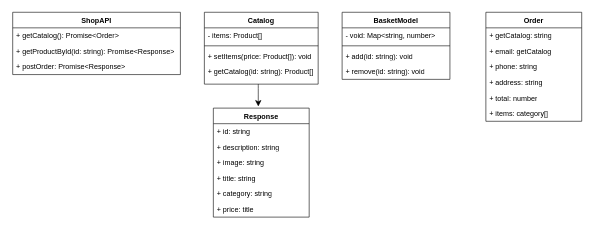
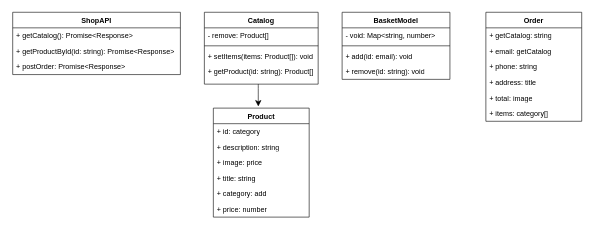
(72, 36) -> (78, 36)
(240, 36) -> (243, 36)
(385, 57) -> (382, 57)
(262, 61) -> (262, 61)
(262, 77) -> (262, 77)
(520, 83) -> (517, 83)
(516, 99) -> (513, 99)
(261, 117) -> (261, 117)
(236, 132) -> (241, 132)
(242, 164) -> (240, 164)
(249, 195) -> (244, 195)
(240, 210) -> (243, 210)
